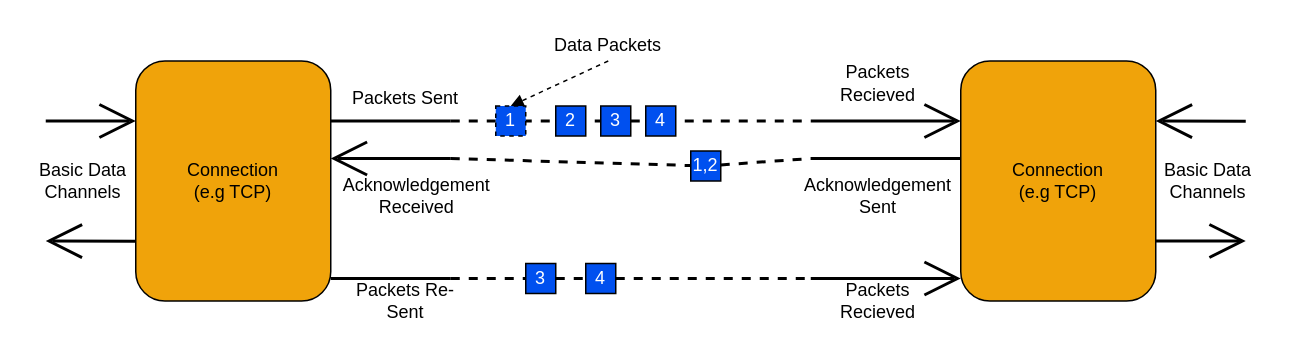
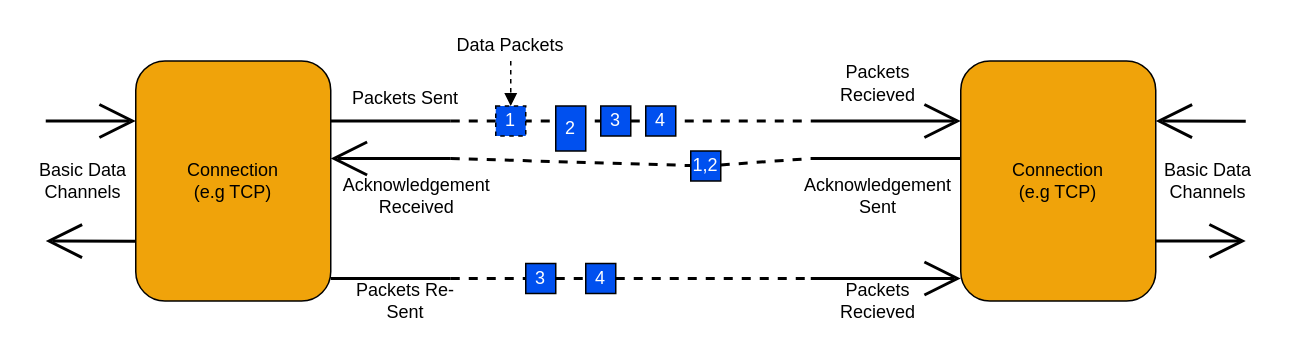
(608, 46) -> (511, 46)
(571, 121) -> (571, 128)
